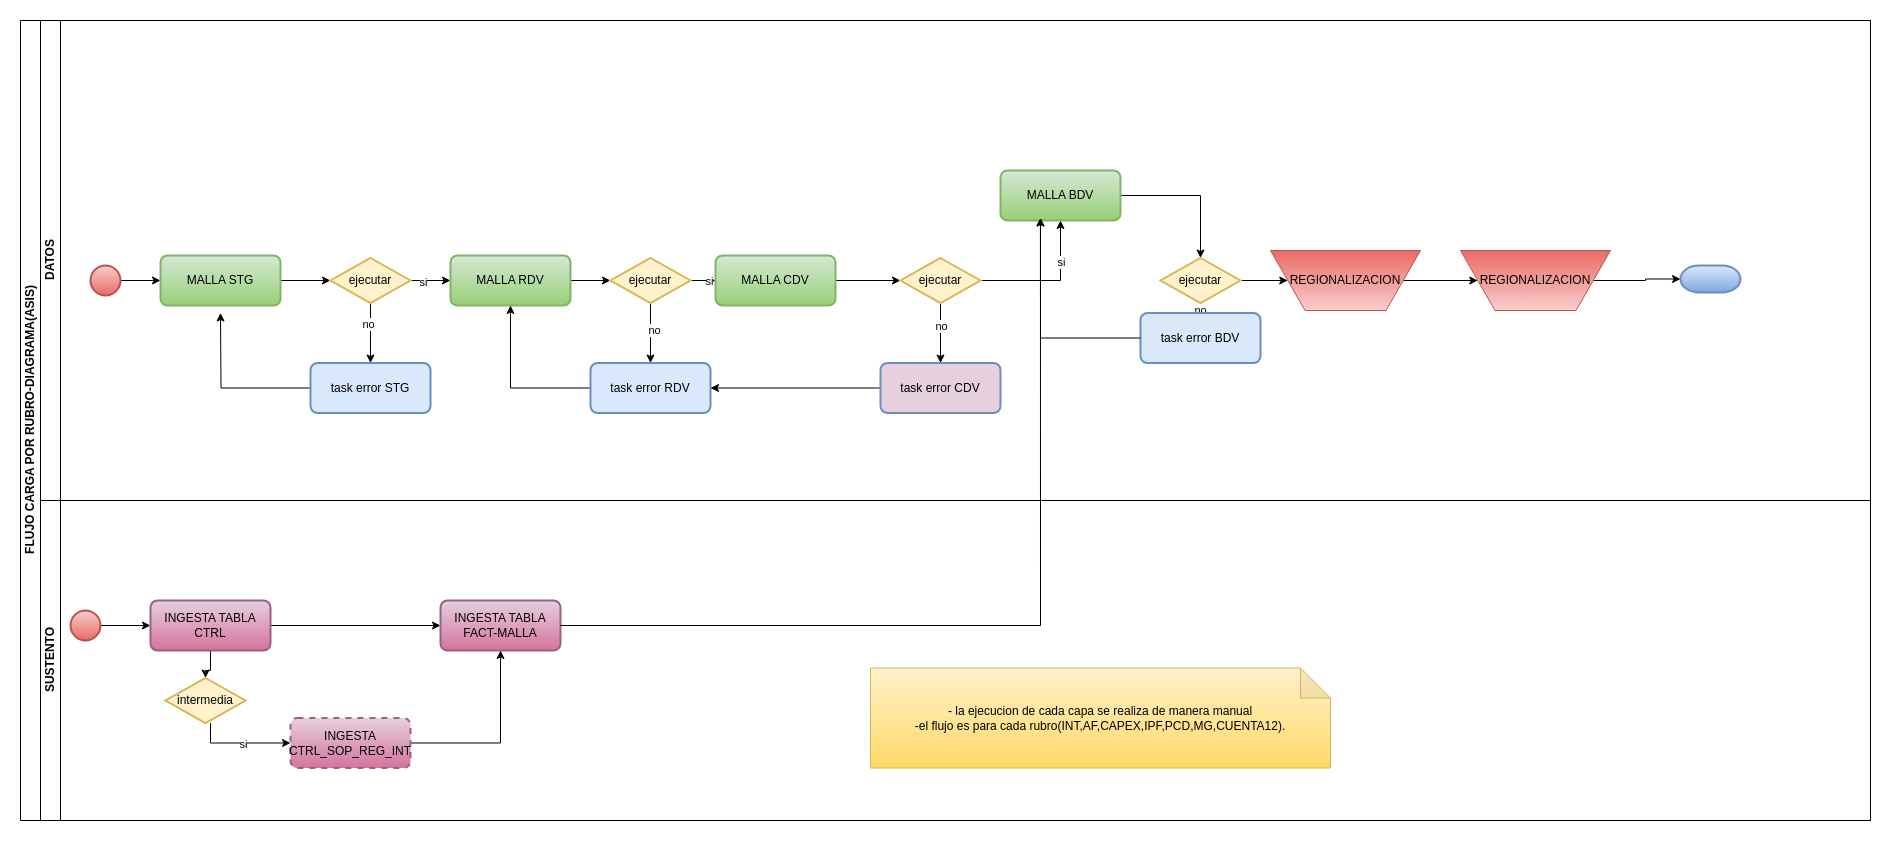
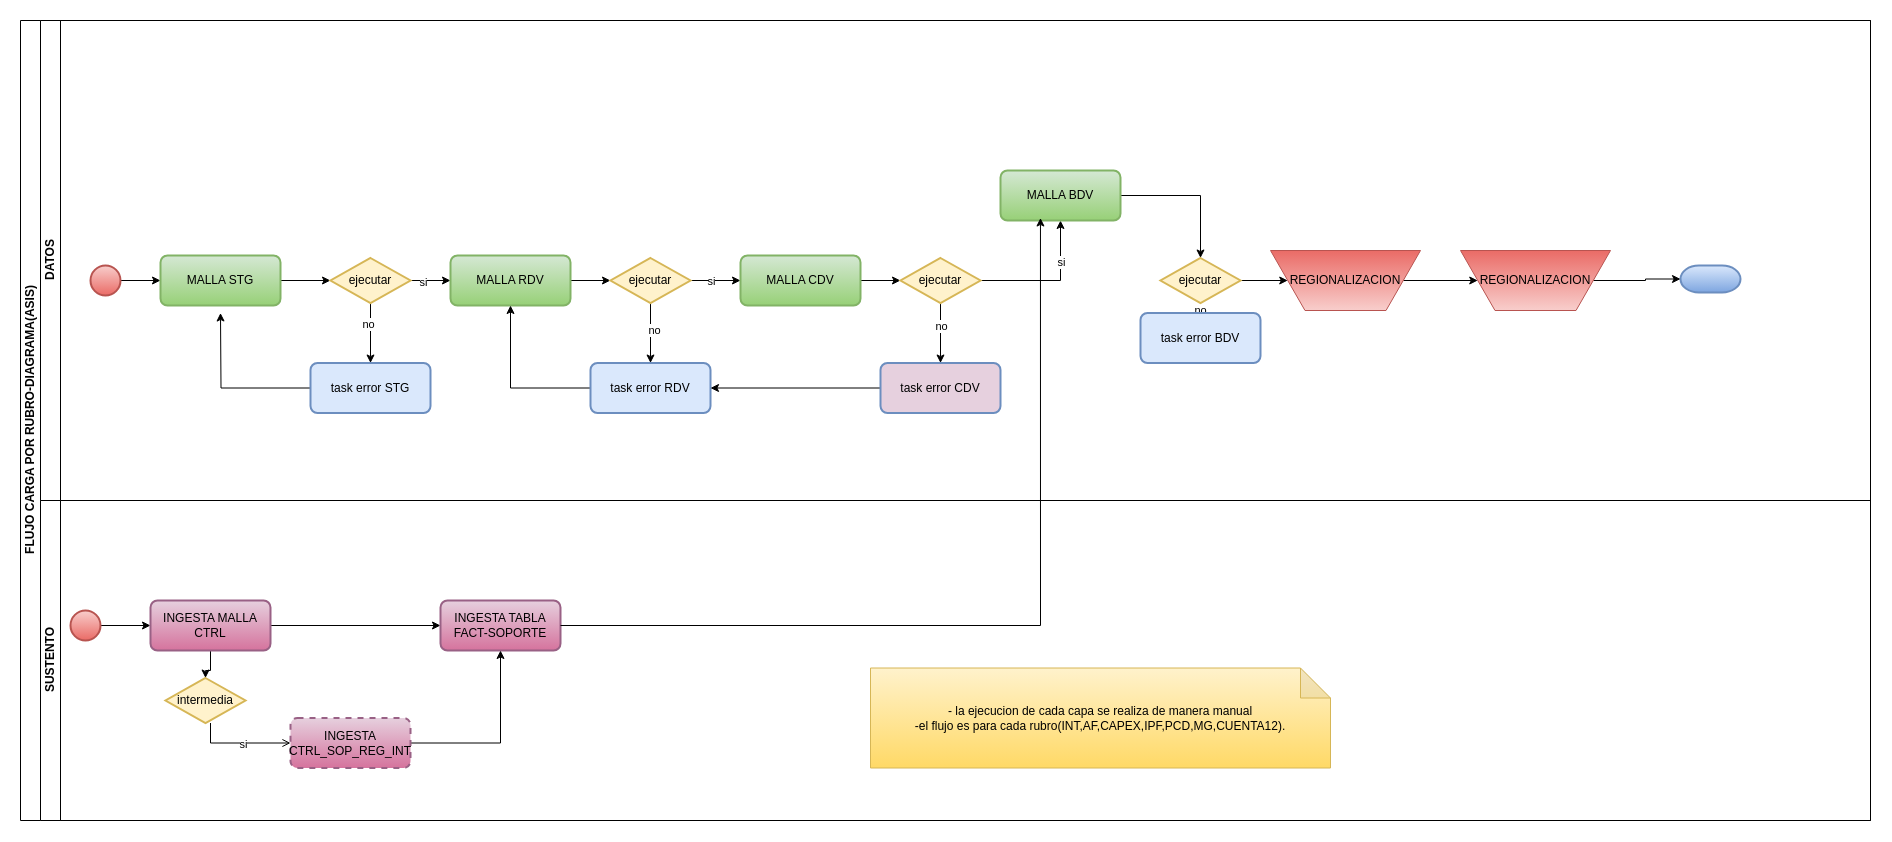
(776, 281) -> (801, 281)
(1092, 338) -> none
(211, 626) -> (211, 626)
(501, 626) -> (501, 626)
(282, 743) -> (283, 743)
